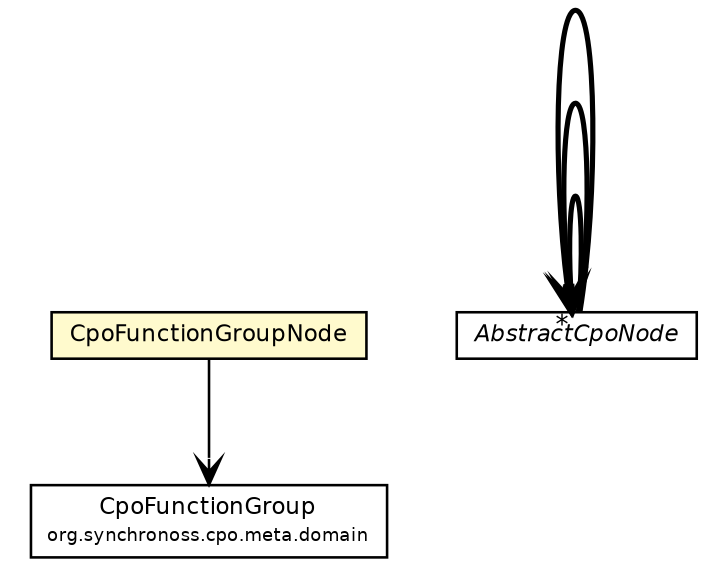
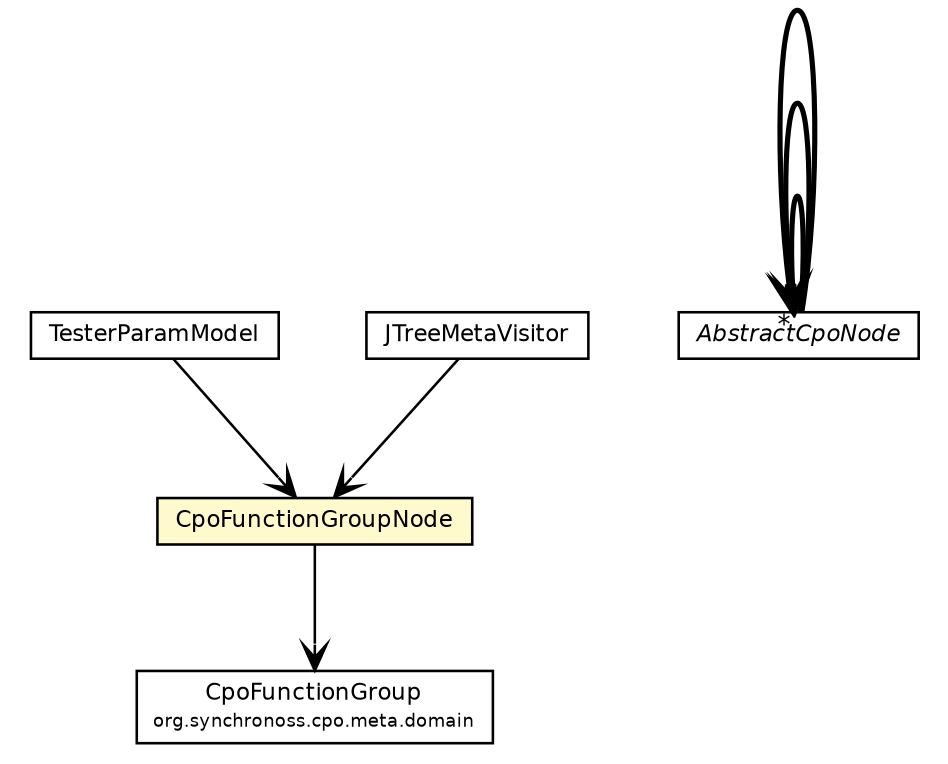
none -> (155, 335)
none -> (477, 335)
